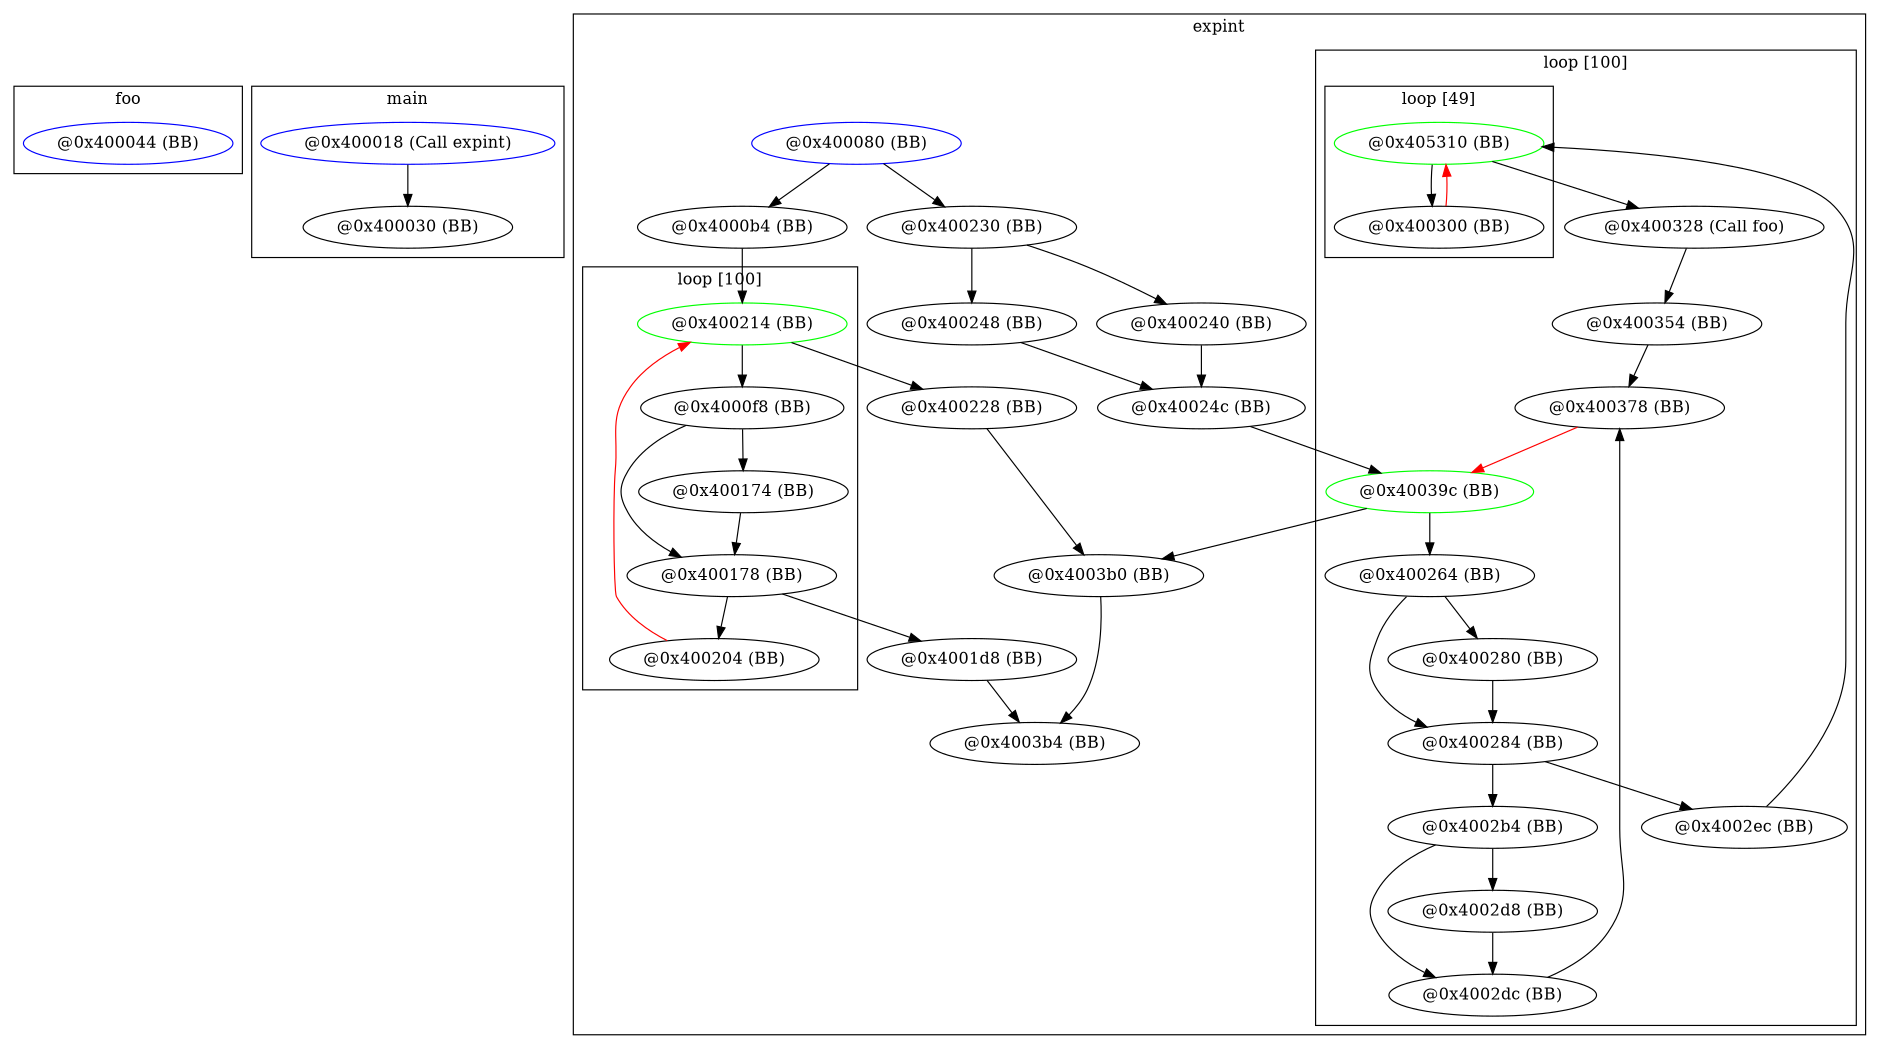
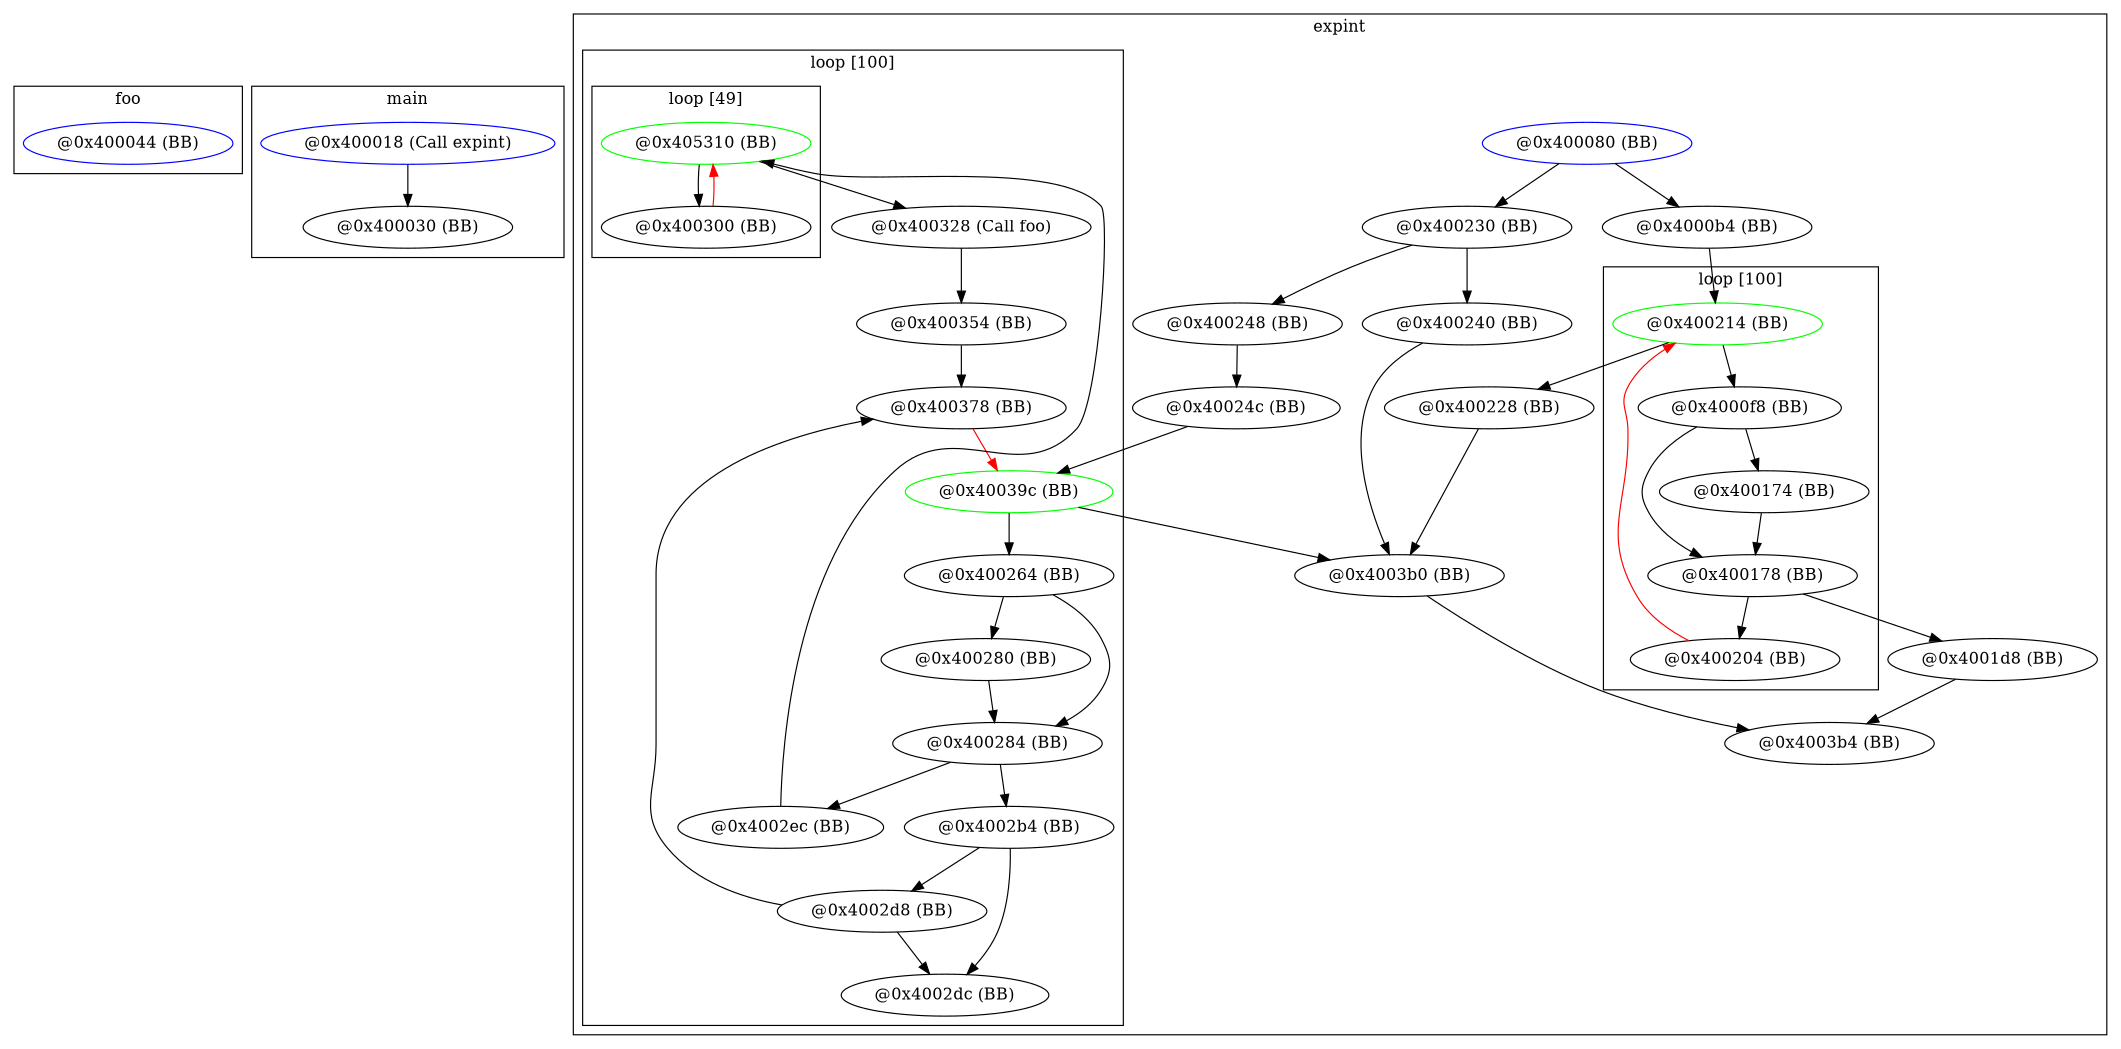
(1201, 360) -> (1362, 433)
(1620, 726) -> (656, 640)
